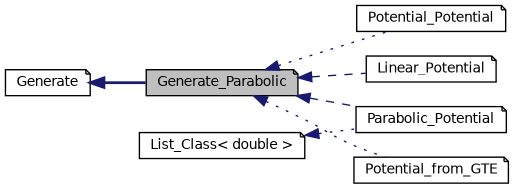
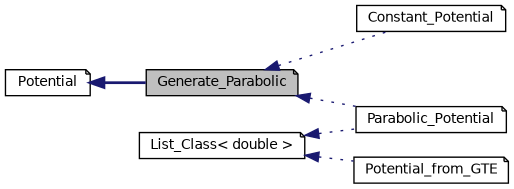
(431, 18) -> (431, 18)
(431, 69) -> none
(48, 83) -> (48, 83)
(333, 102) -> (333, 102)
(316, 126) -> (336, 159)
